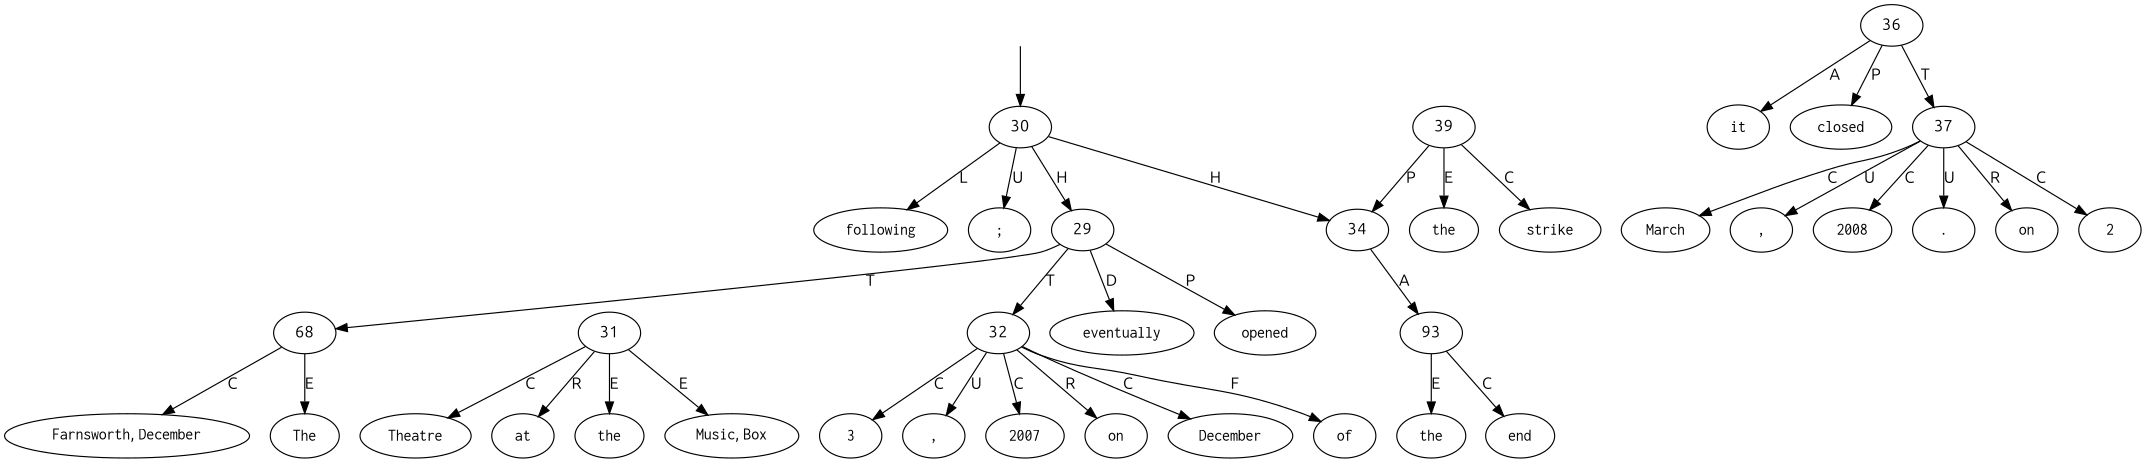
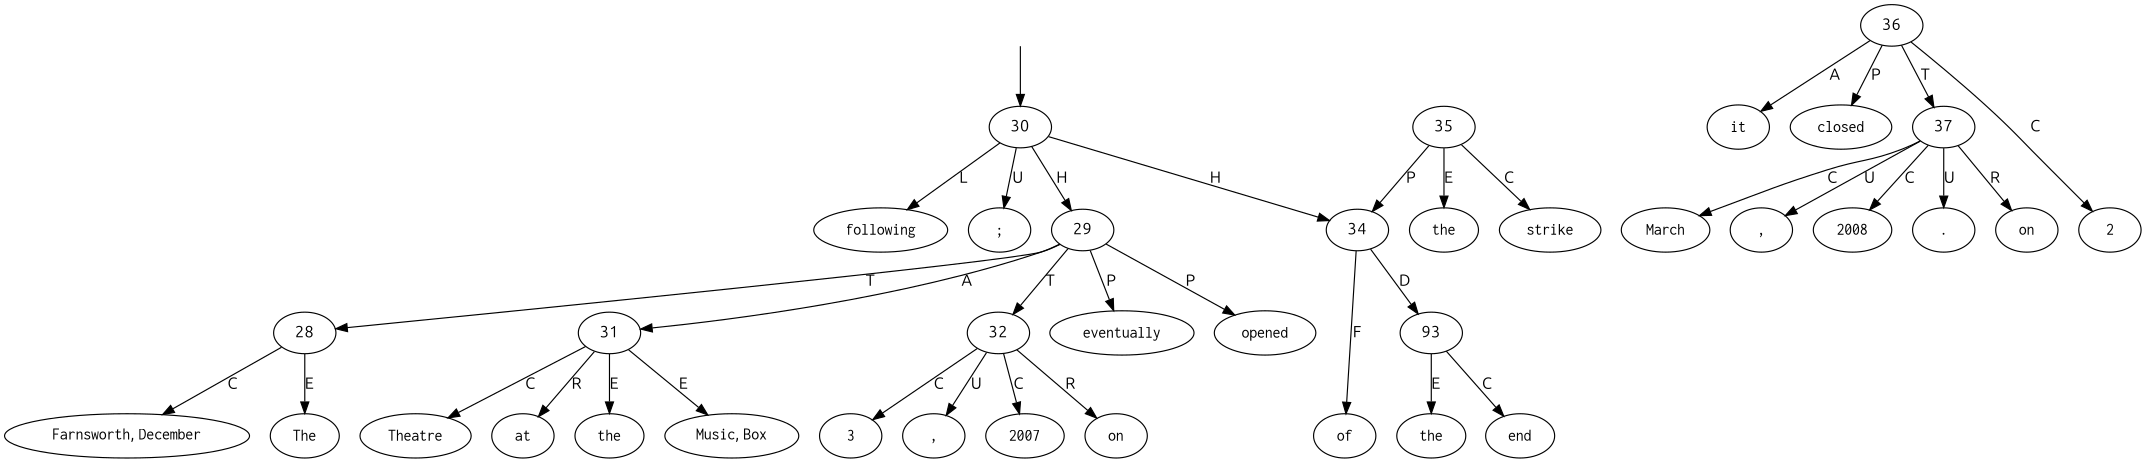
(1444, 127) -> (1444, 127)
(2021, 175) -> (2001, 119)
(1112, 281) -> (1112, 281)
(1405, 281) -> (1405, 281)
none -> (859, 298)
(305, 333) -> (305, 333)
(1166, 381) -> (1351, 327)
(1230, 436) -> none
